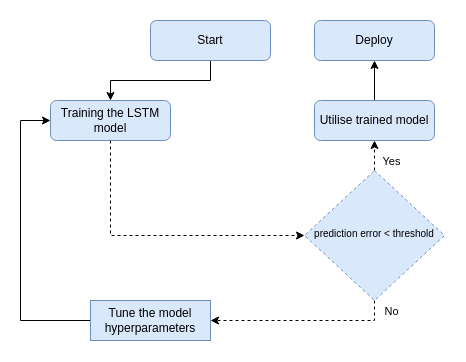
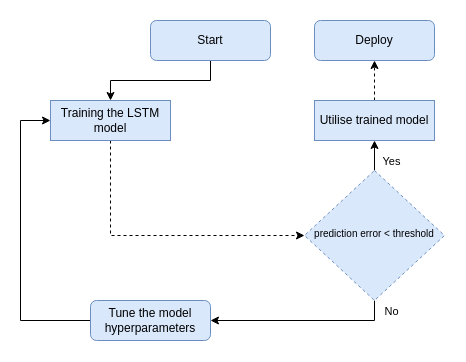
(375, 84) -> (375, 84)
(111, 121) -> (111, 121)
(375, 121) -> (375, 121)
(375, 158) -> (375, 158)
(151, 321) -> (151, 321)
(306, 321) -> (306, 321)
